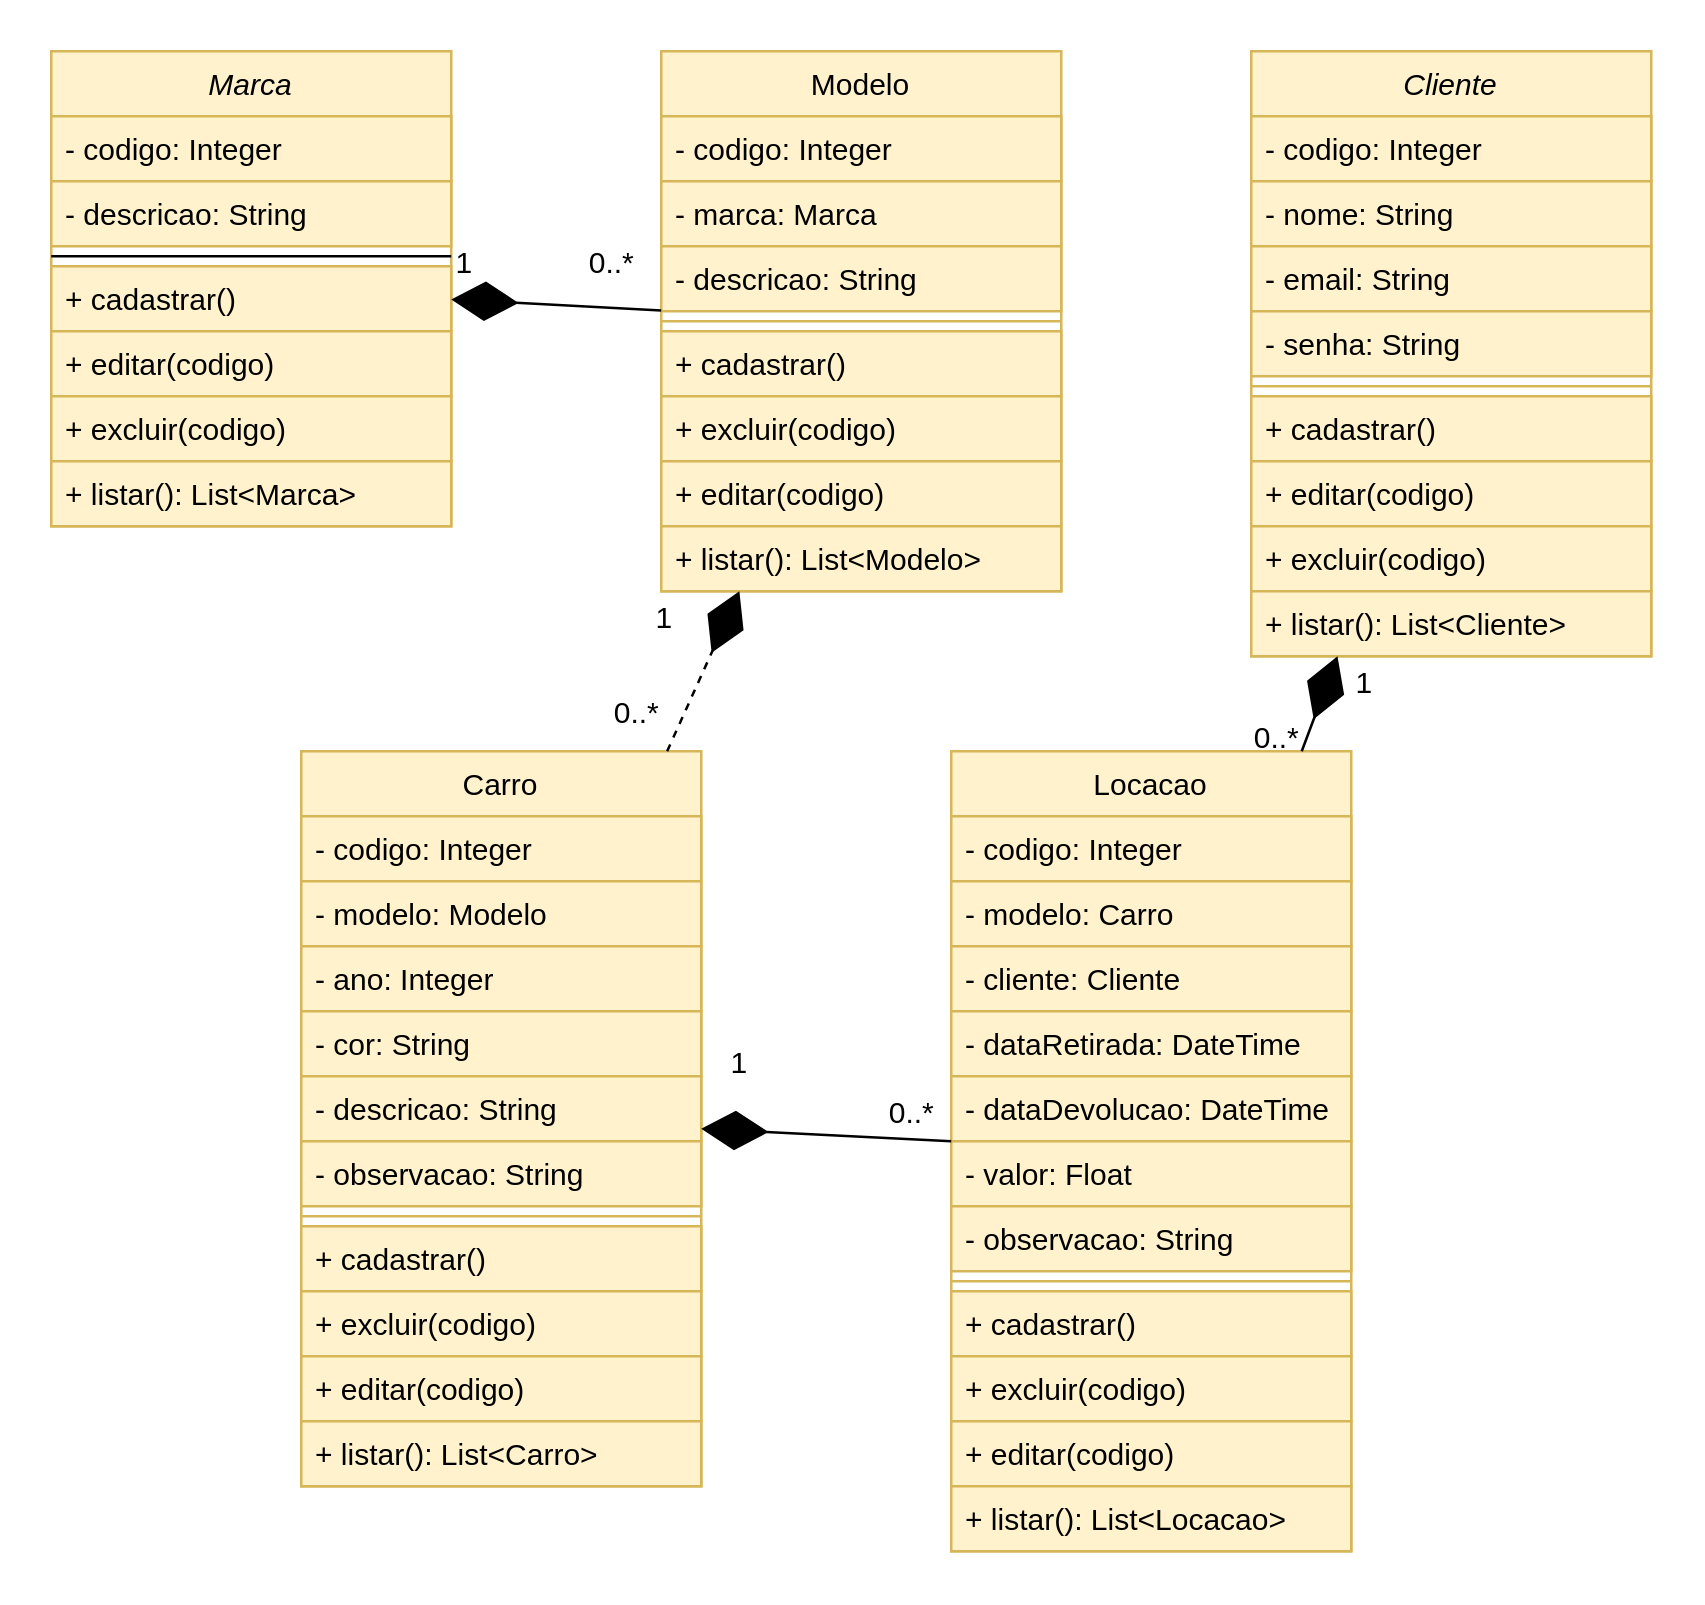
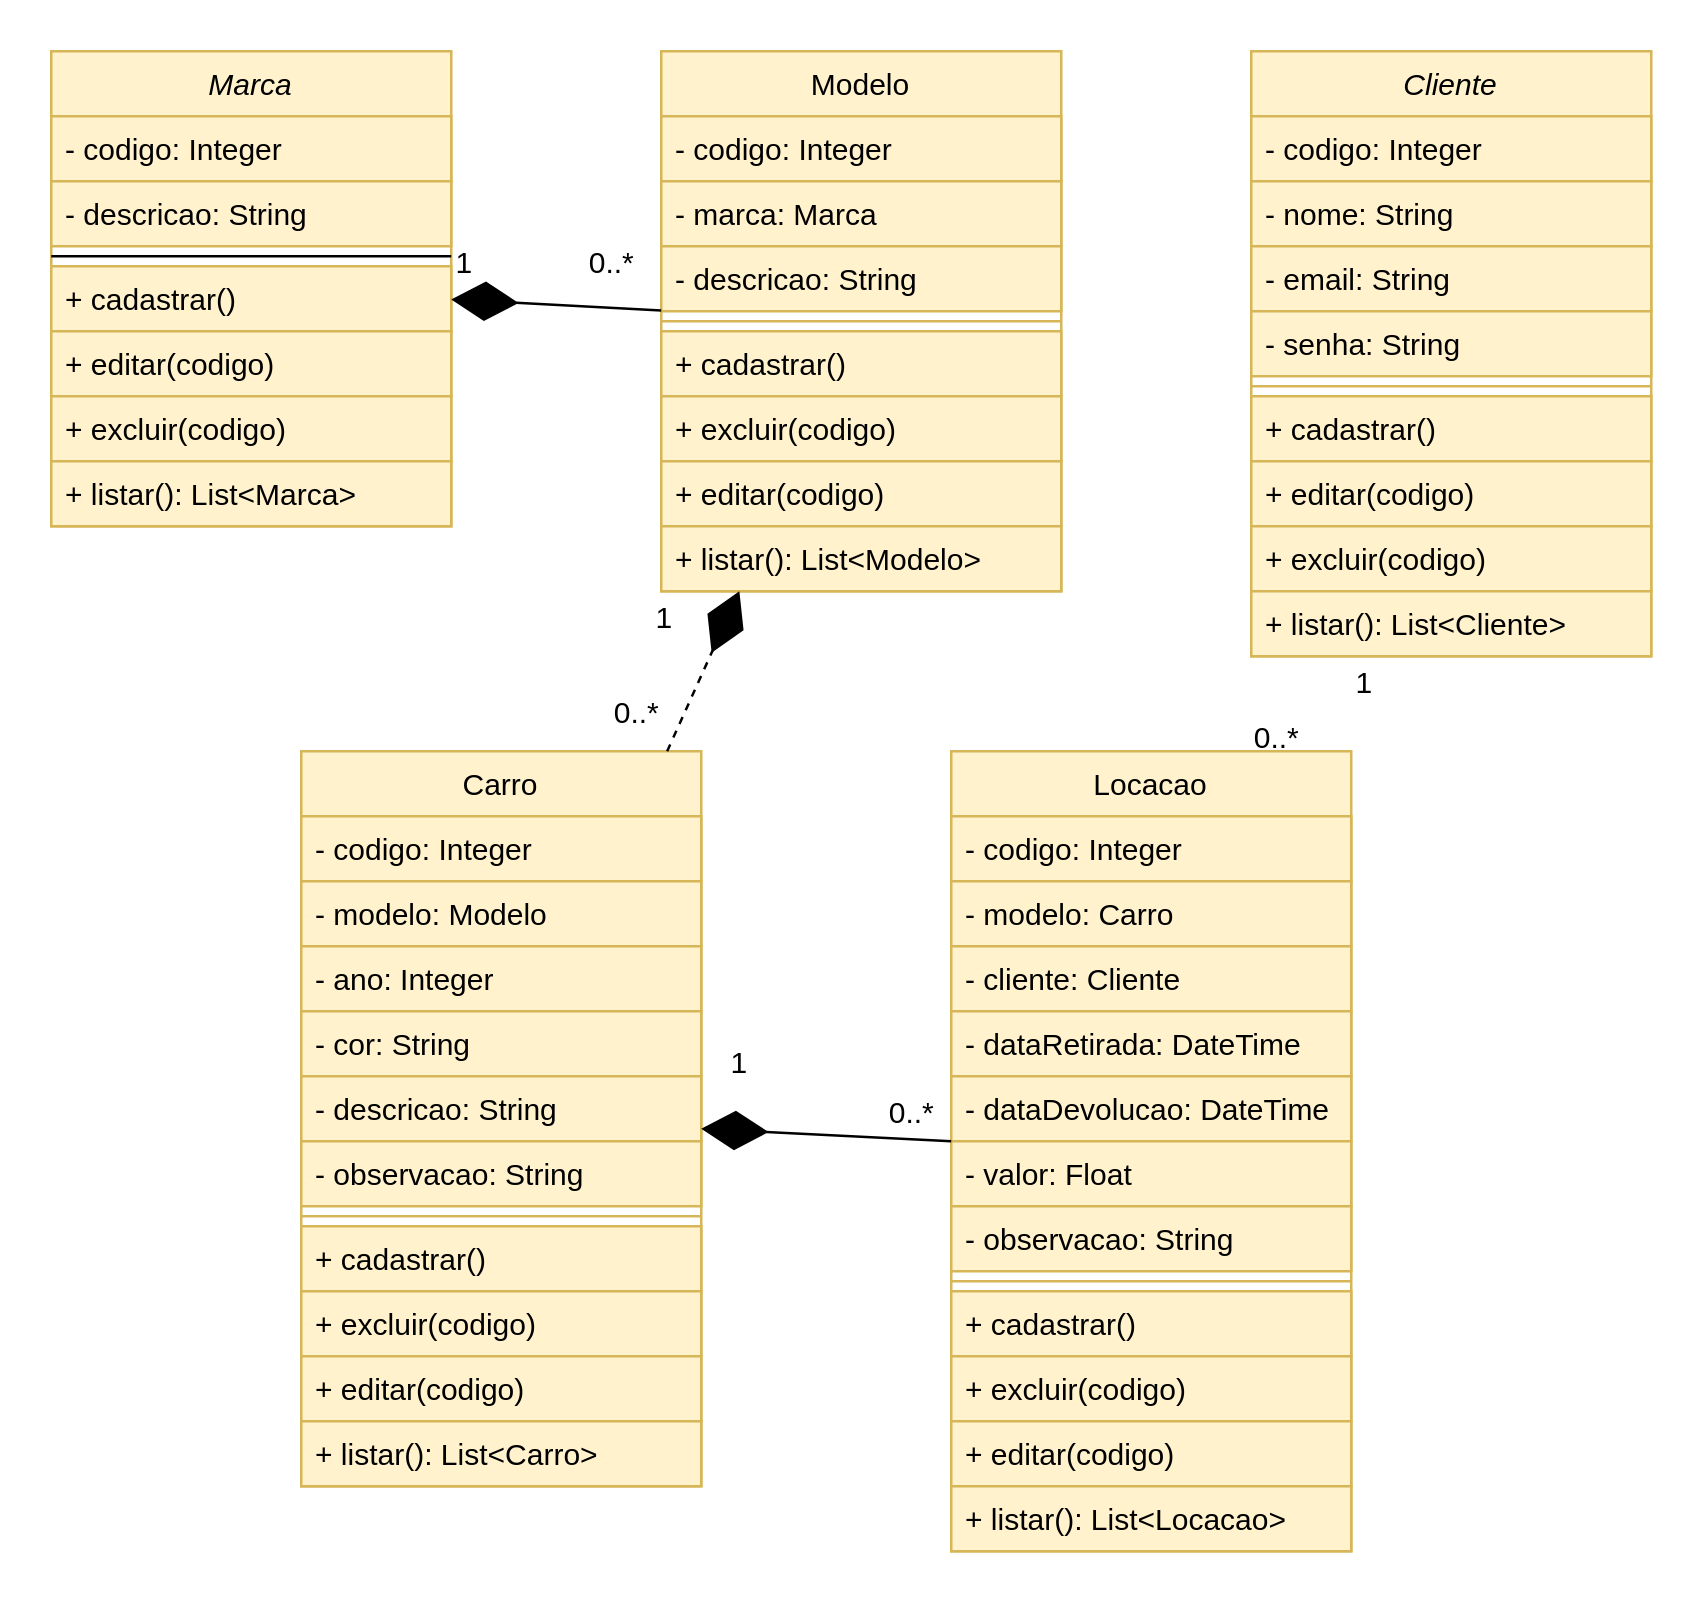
(1308, 734) -> none
